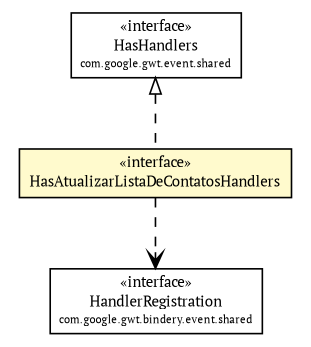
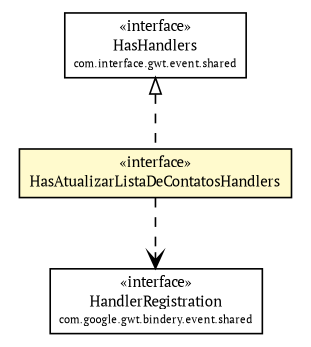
(156, 64) -> (155, 64)
